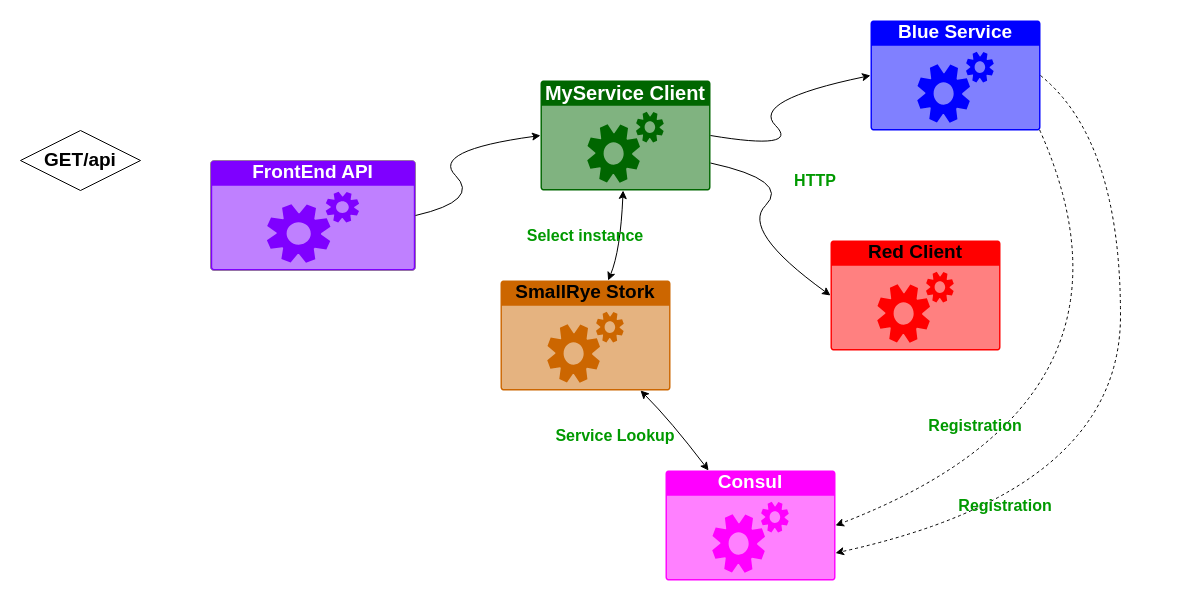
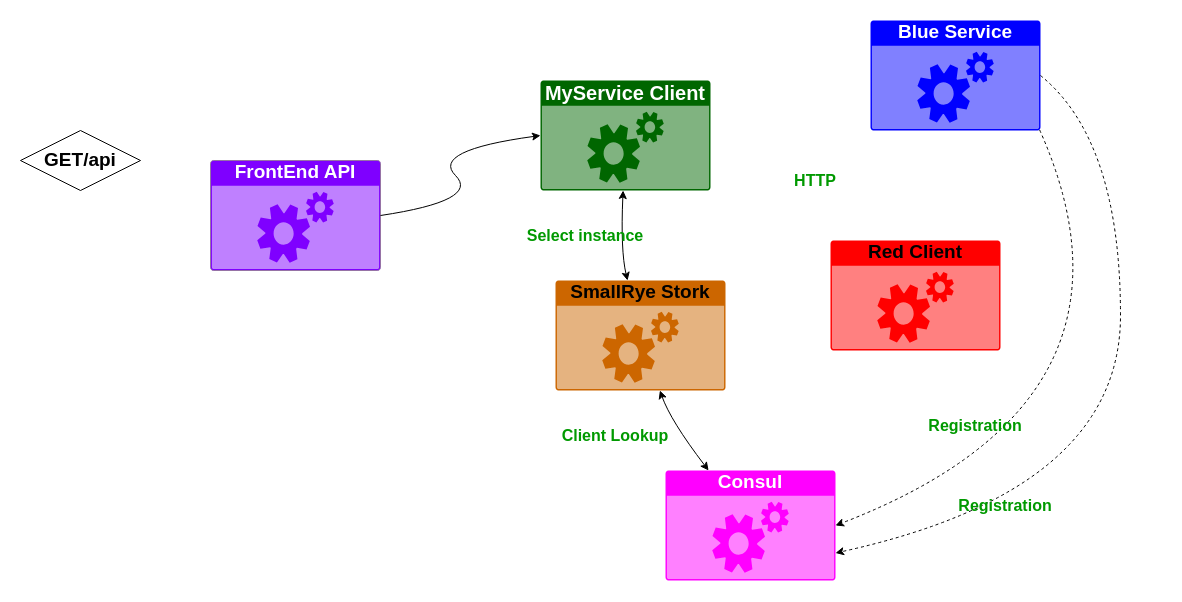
(773, 112) -> none
(313, 216) -> (296, 216)
(760, 219) -> none
(586, 336) -> (641, 336)
(616, 436) -> (616, 436)
